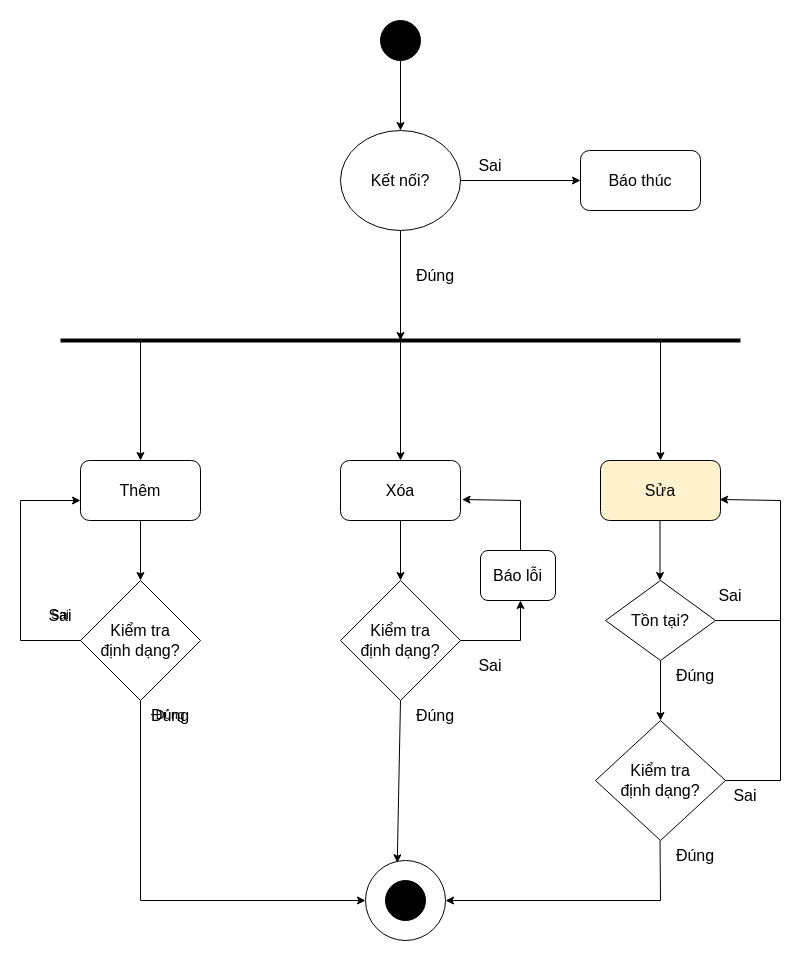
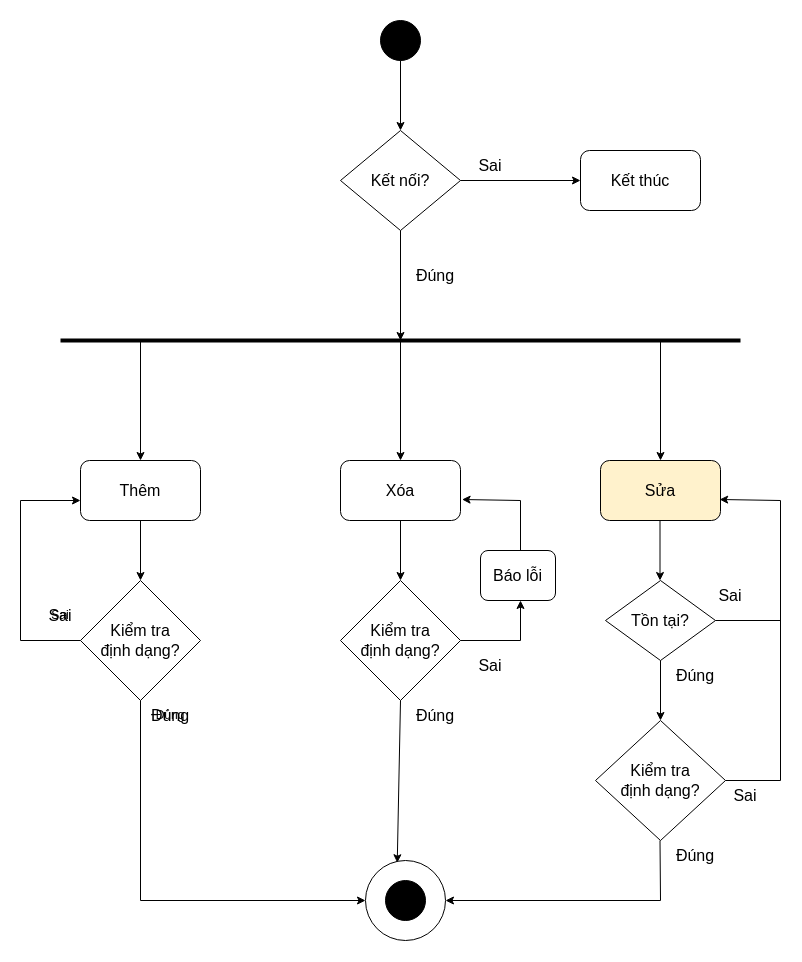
(401, 181) -> (401, 181)
(641, 181) -> (641, 181)
